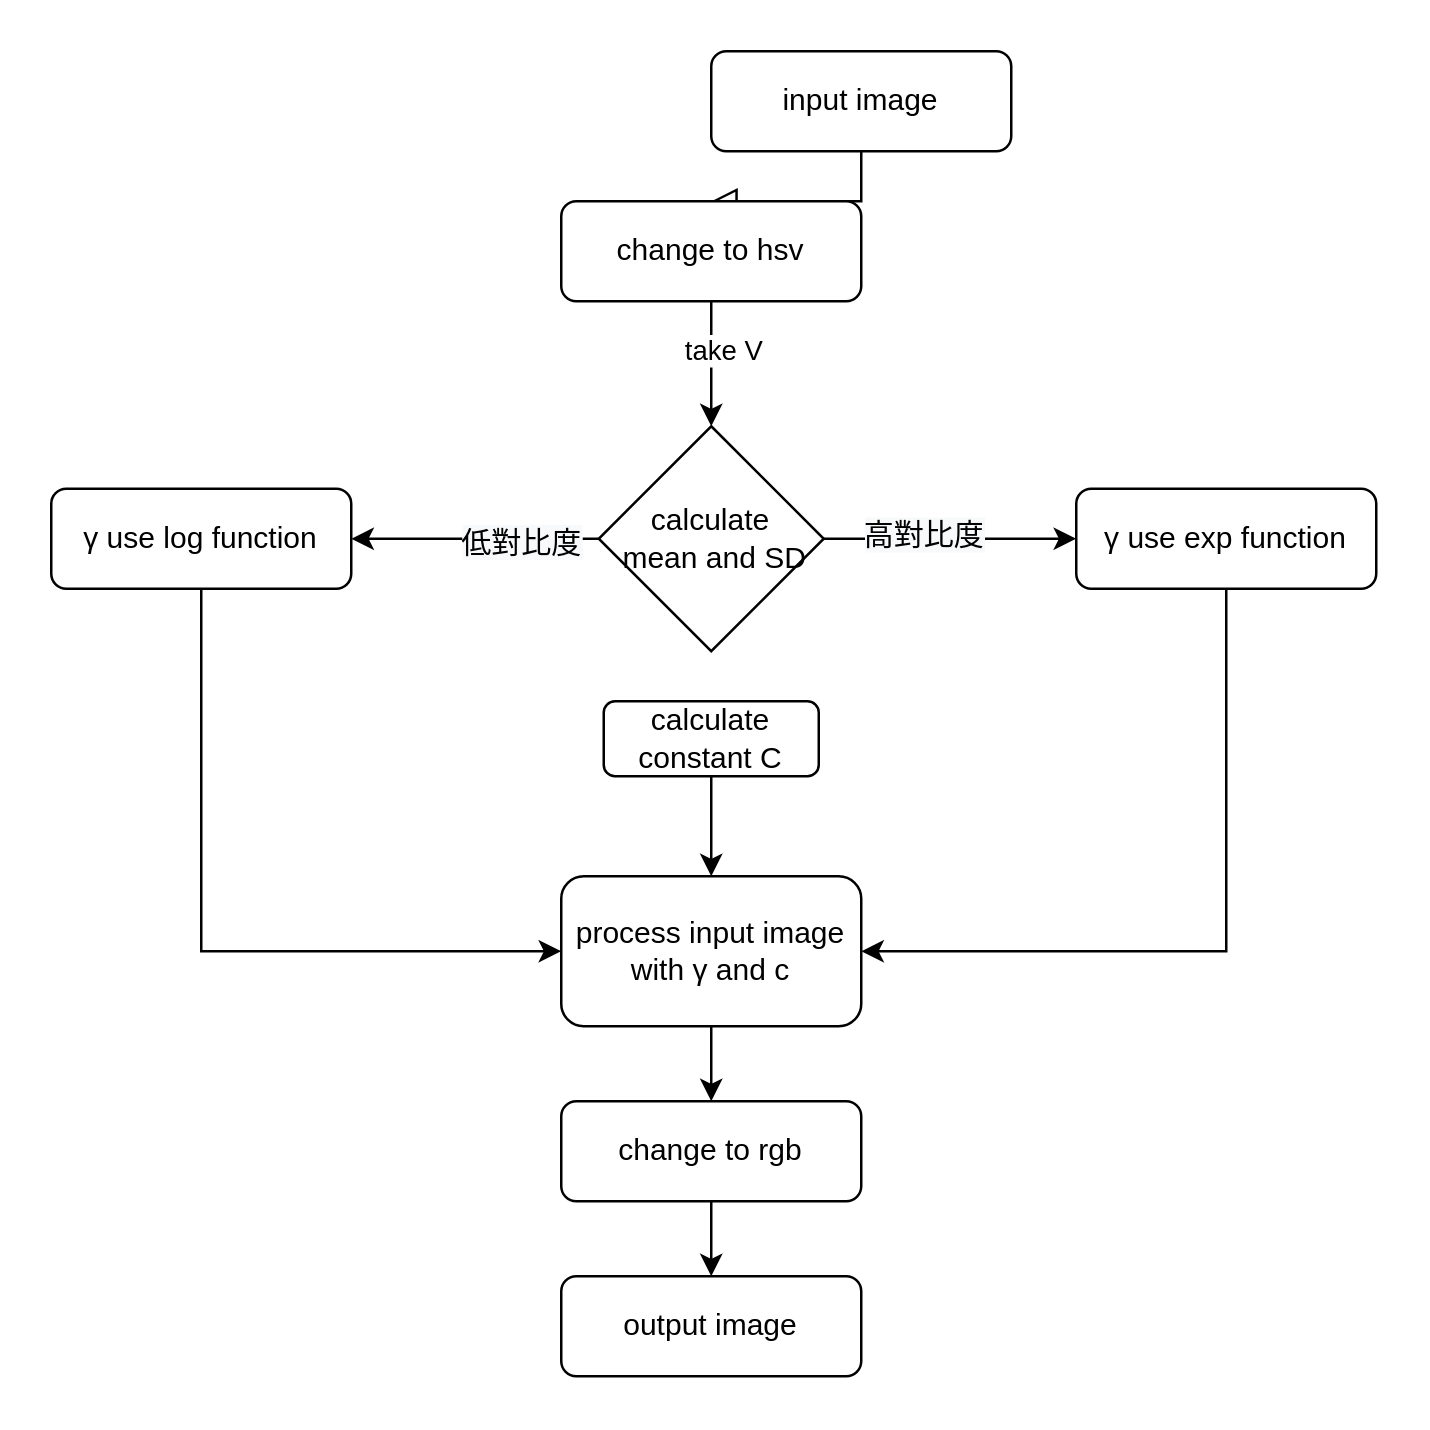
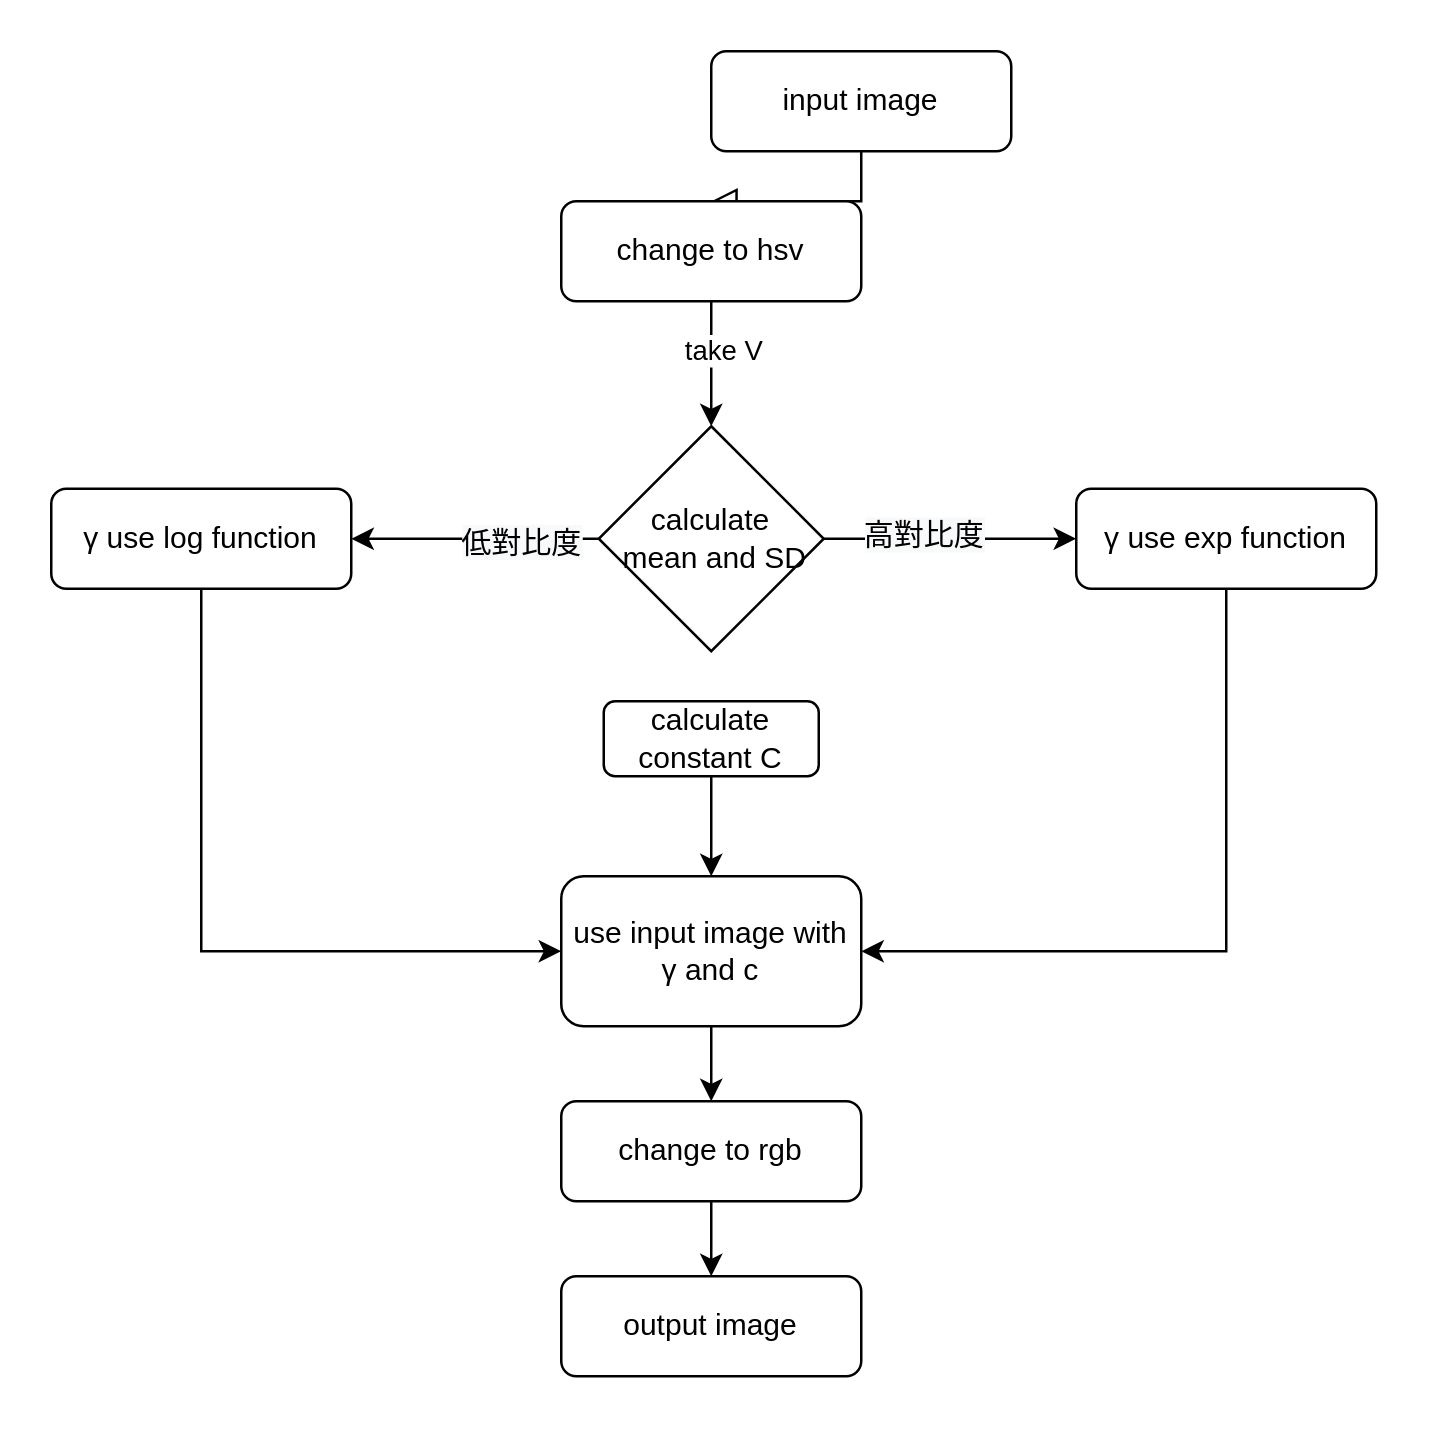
(711, 951) -> (711, 951)
